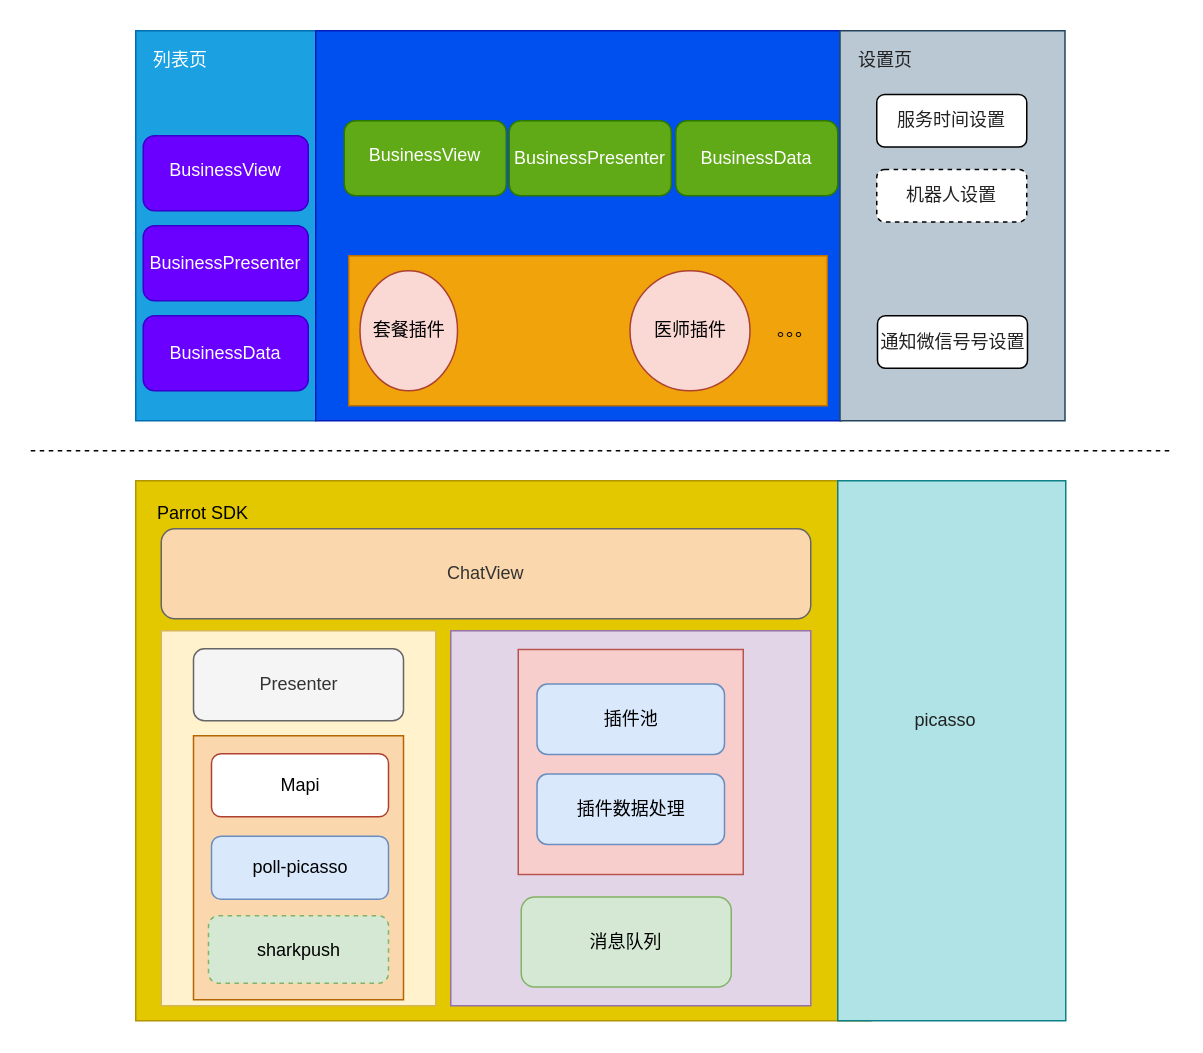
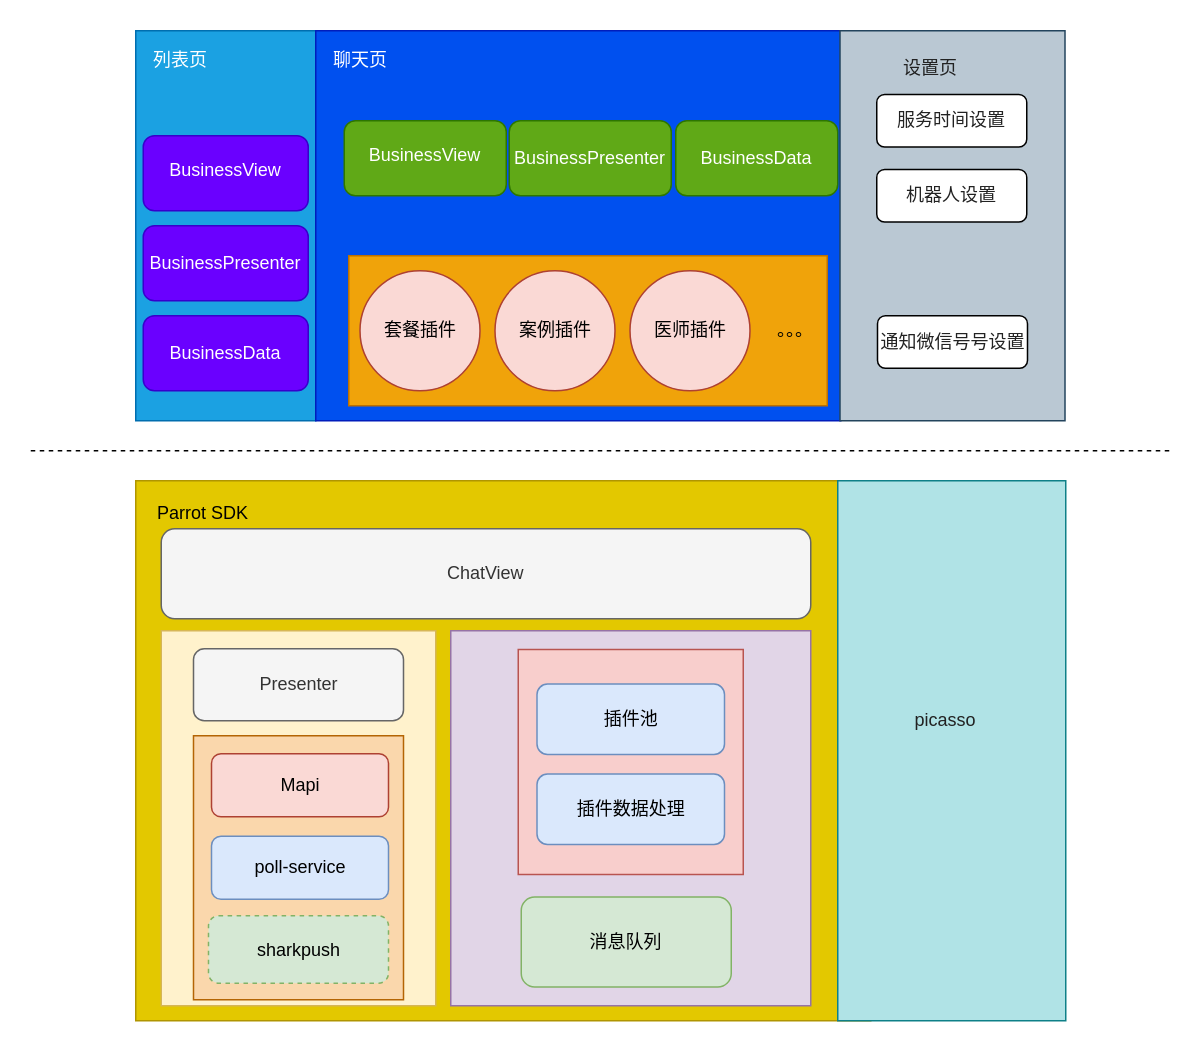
none -> (360, 61)
(886, 61) -> (931, 68)
(952, 196) -> (952, 196)
(409, 331) -> (420, 331)
none -> (555, 331)
(486, 574) -> (486, 574)
(300, 785) -> (300, 785)
(301, 868) -> (301, 868)
